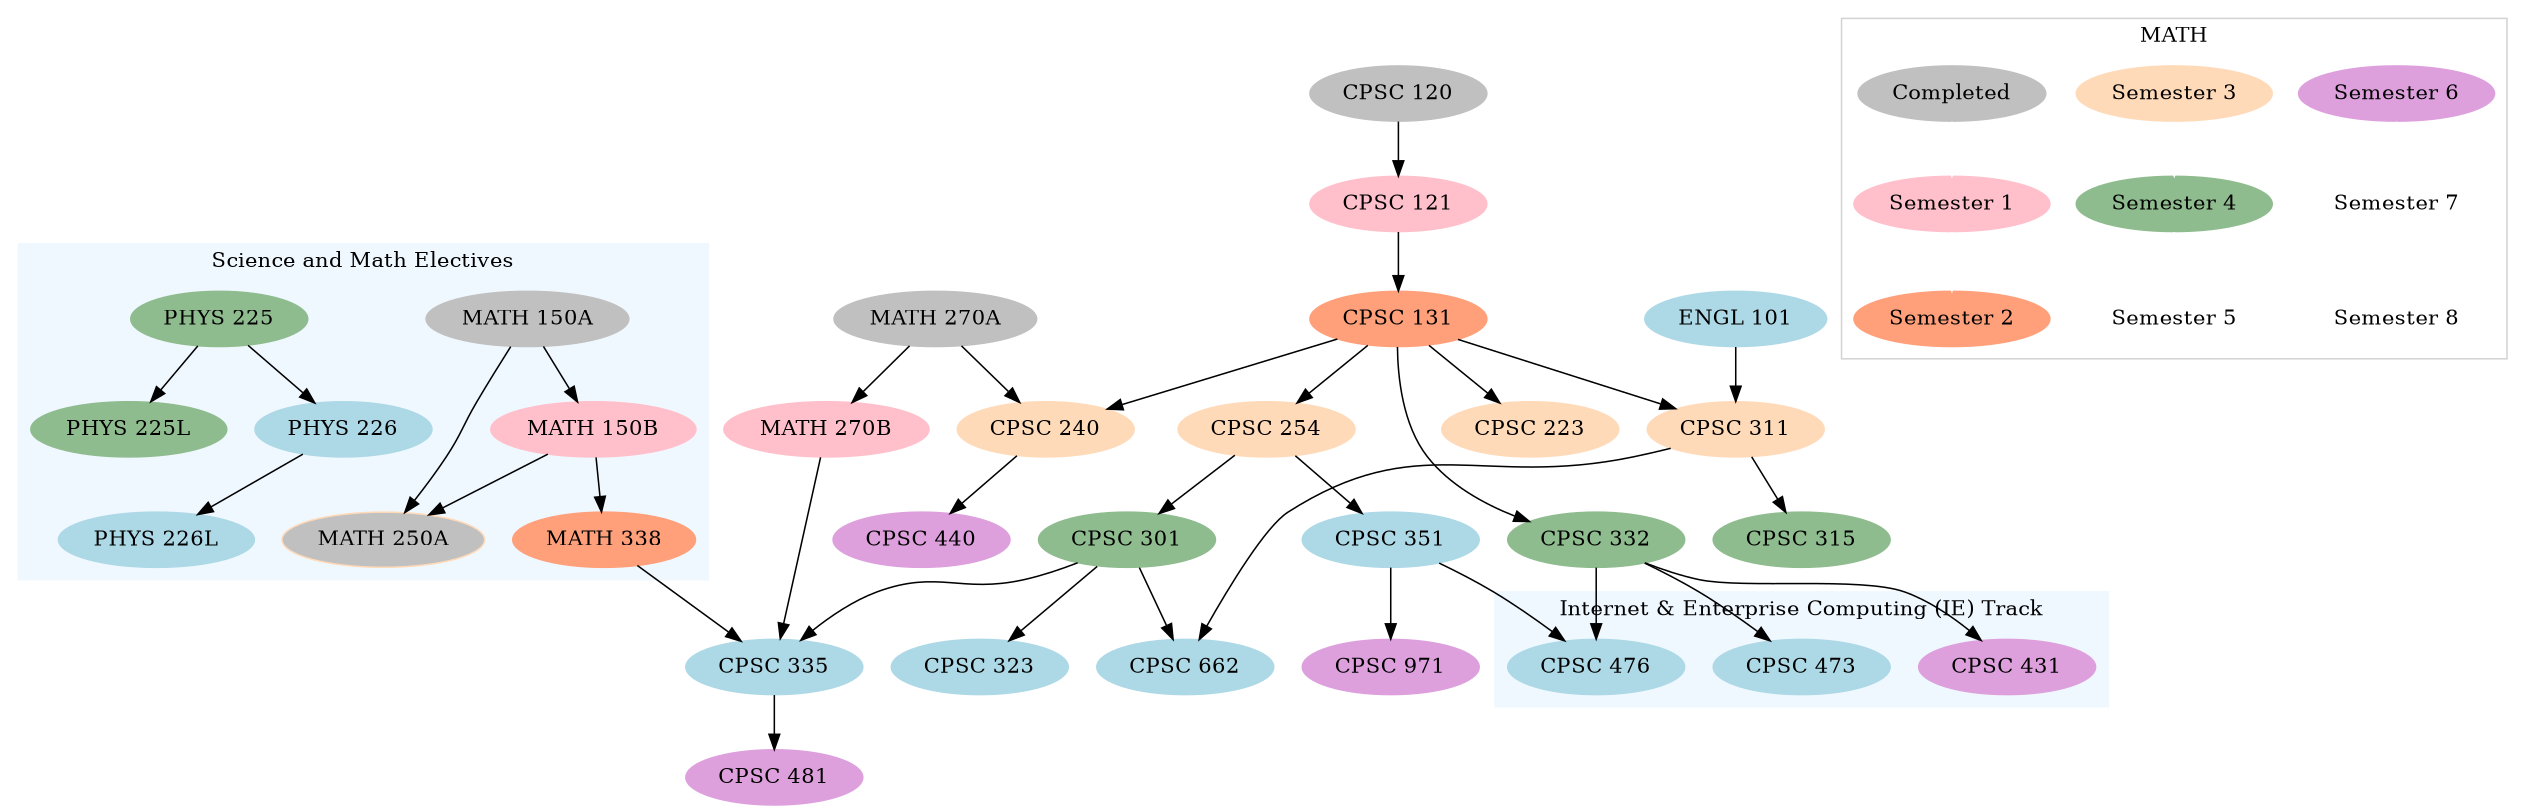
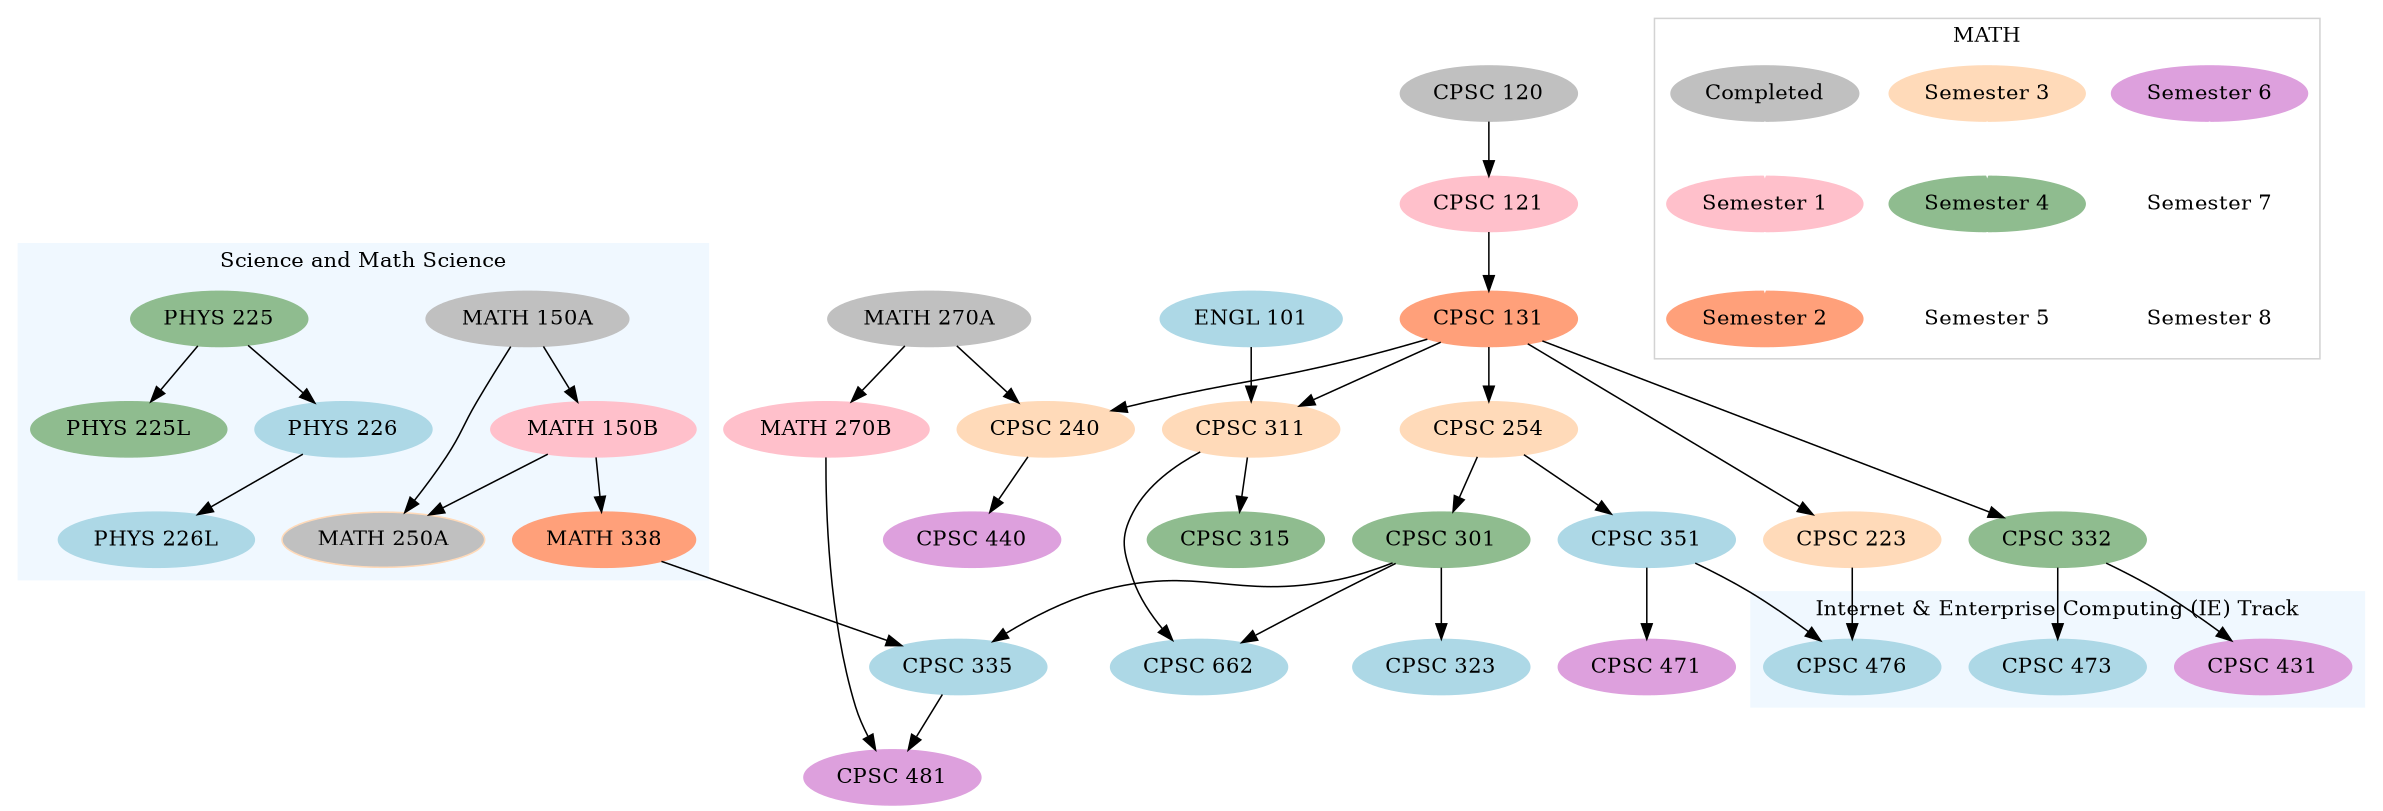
(363, 261) -> (363, 261)
(802, 540) -> (834, 599)
(1596, 601) -> (1852, 601)
(1391, 667) -> (1647, 667)
